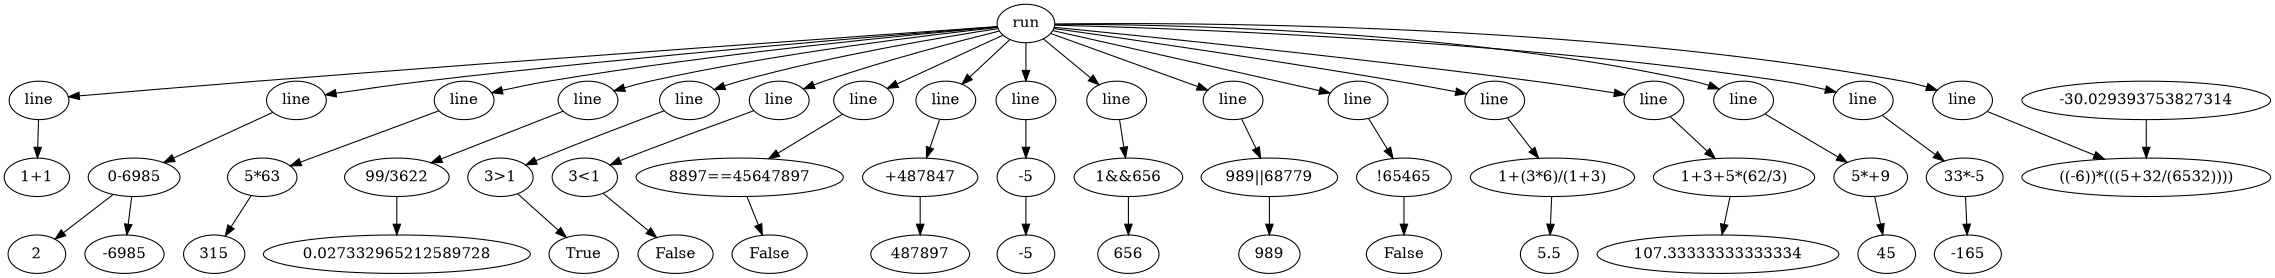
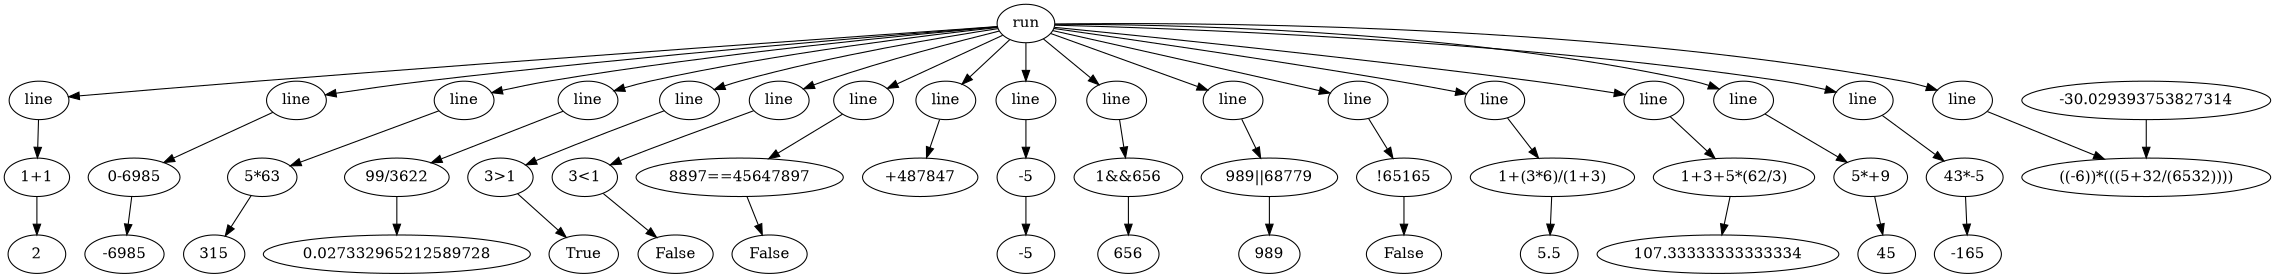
(1404, 177) -> (1404, 177)
(1965, 177) -> (1965, 177)
(88, 214) -> (37, 211)
(920, 254) -> none
